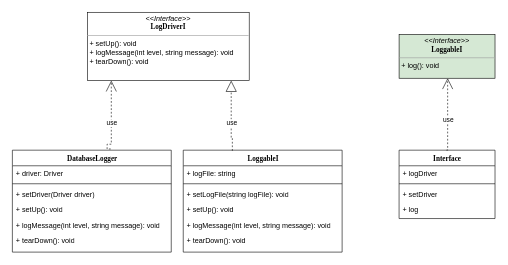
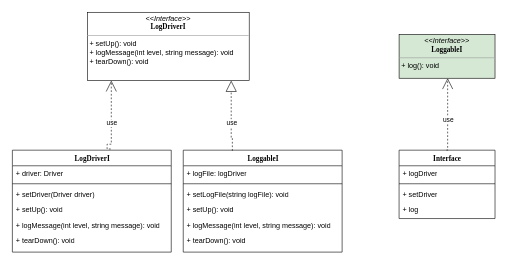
(92, 159) -> (92, 159)
(215, 174) -> (220, 174)
